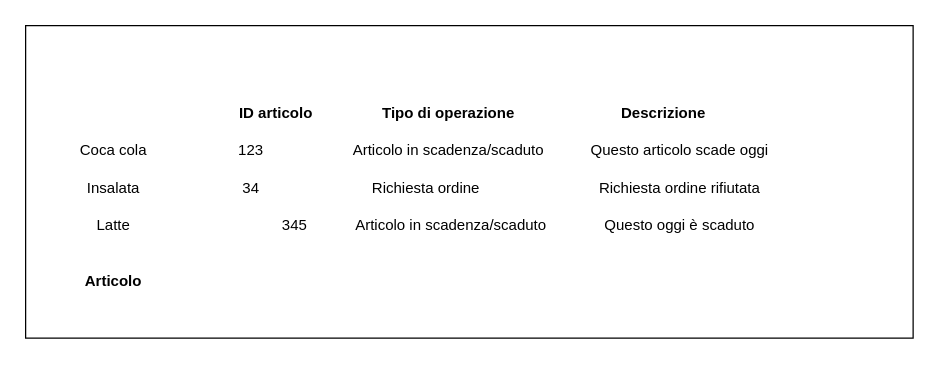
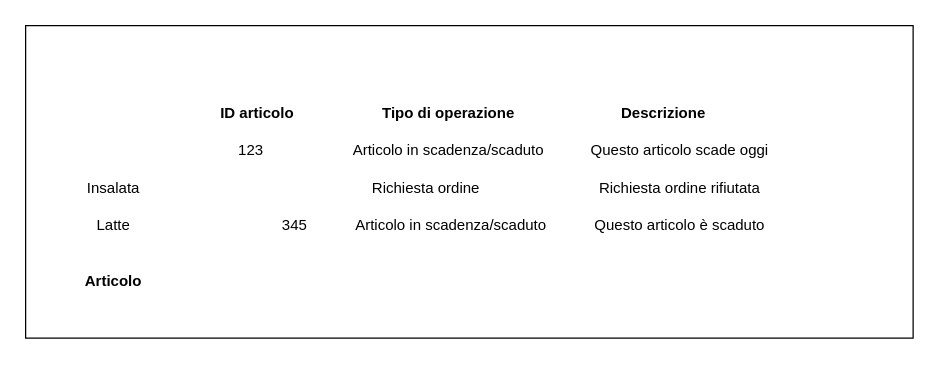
(276, 113) -> (257, 113)
(113, 151) -> none
(251, 188) -> none
(680, 226) -> (680, 226)
